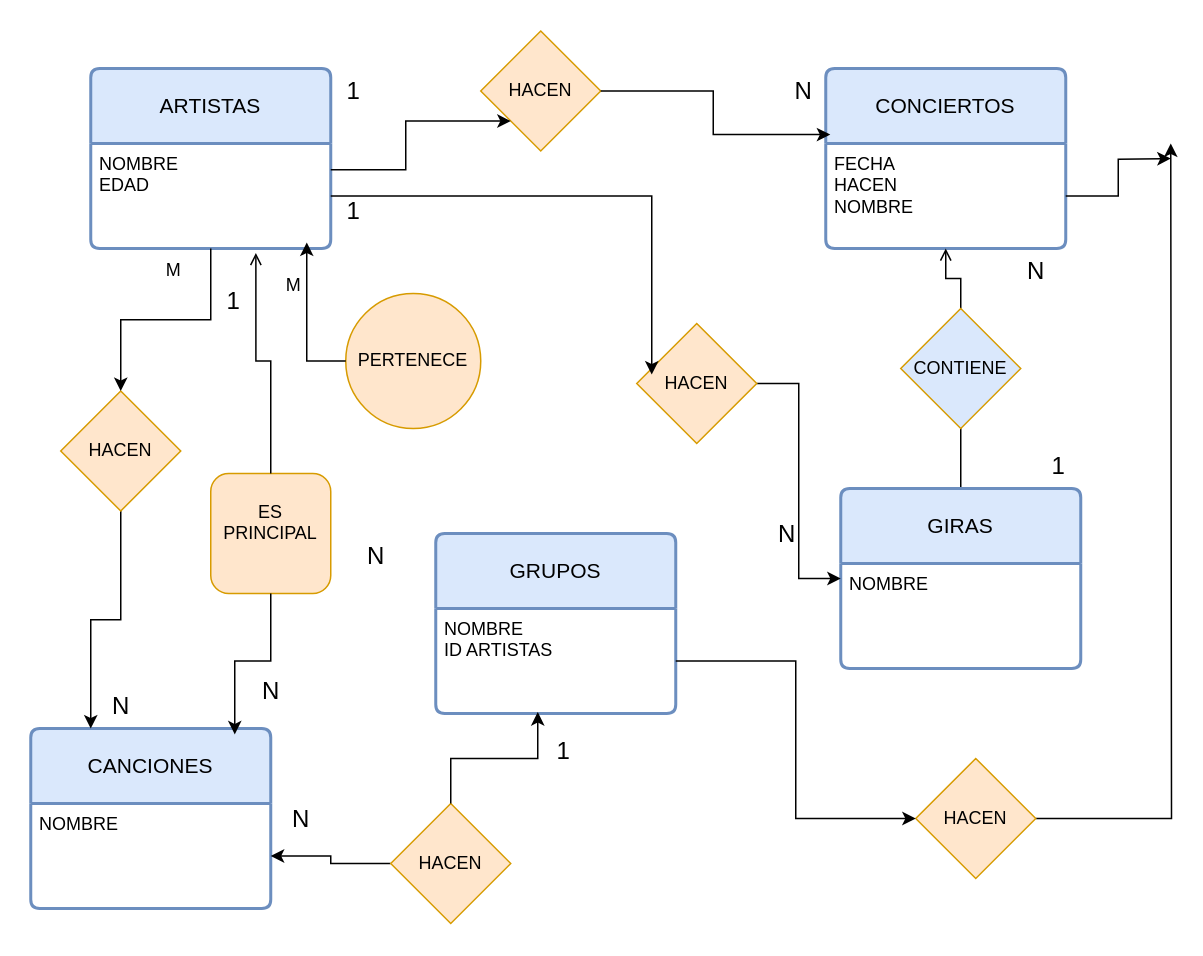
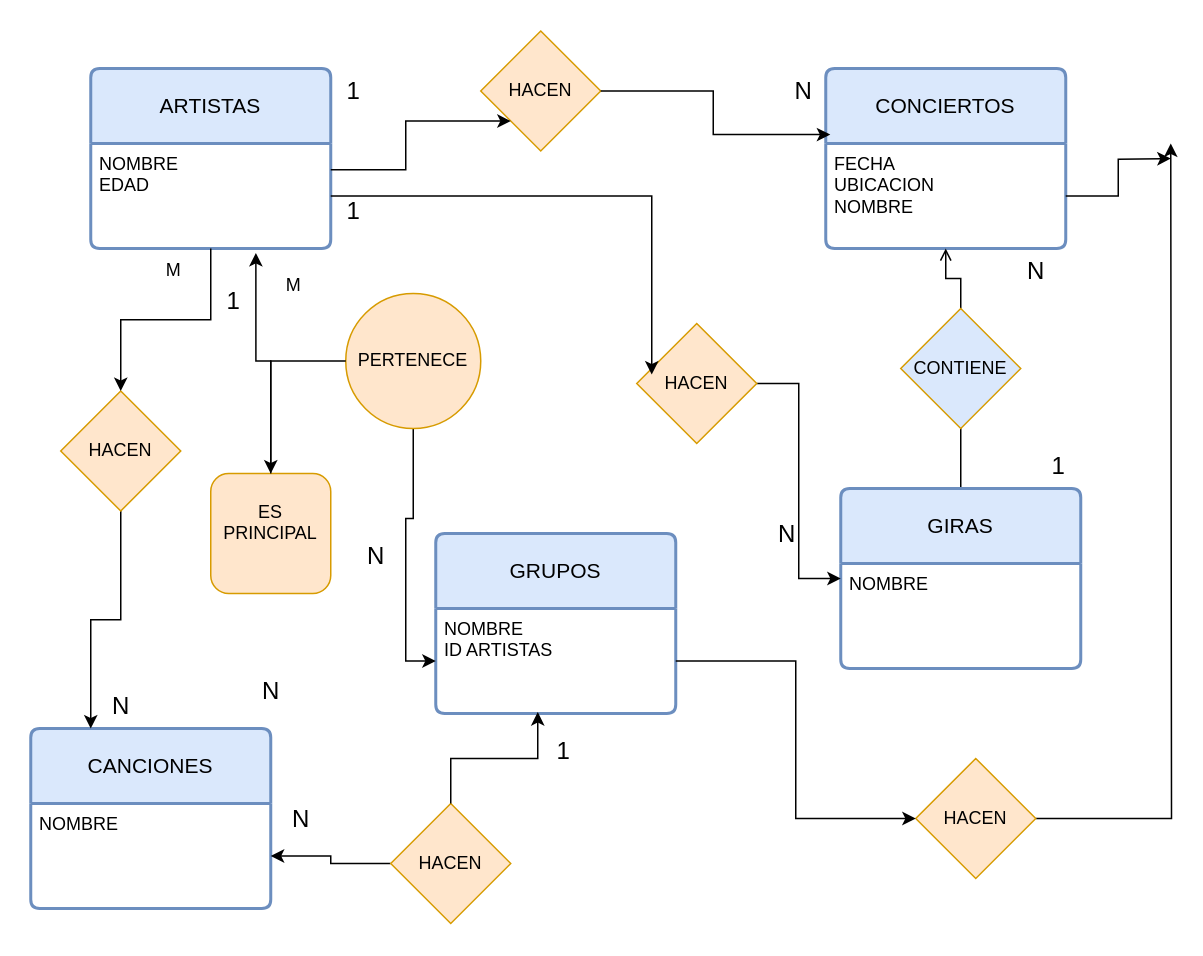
(865, 186) -> (880, 186)
(256, 262) -> (256, 264)
(307, 307) -> (291, 361)
none -> (406, 550)
(255, 661) -> none
